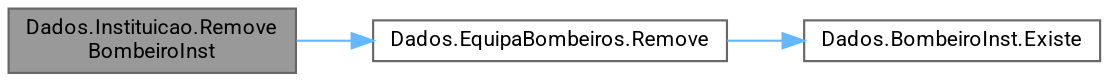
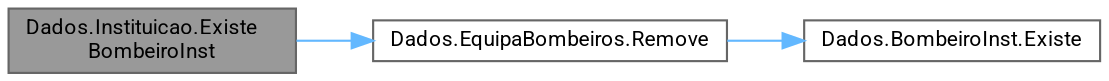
(152, 41) -> (152, 41)
